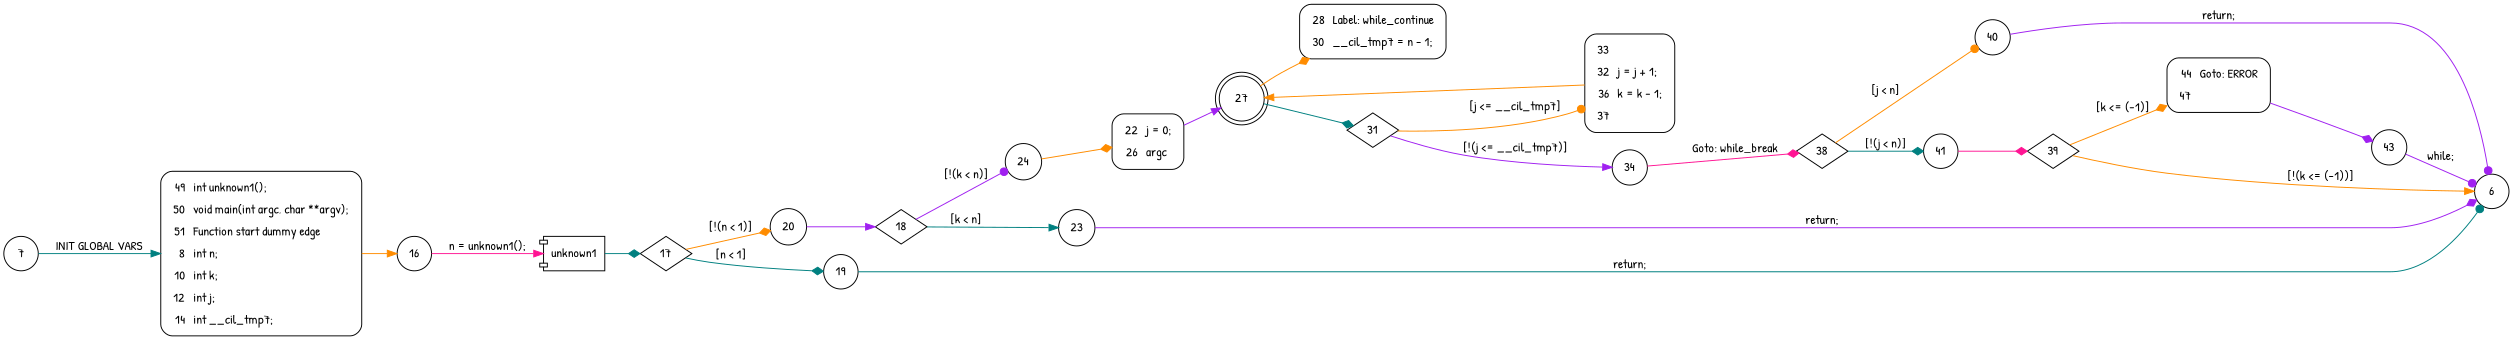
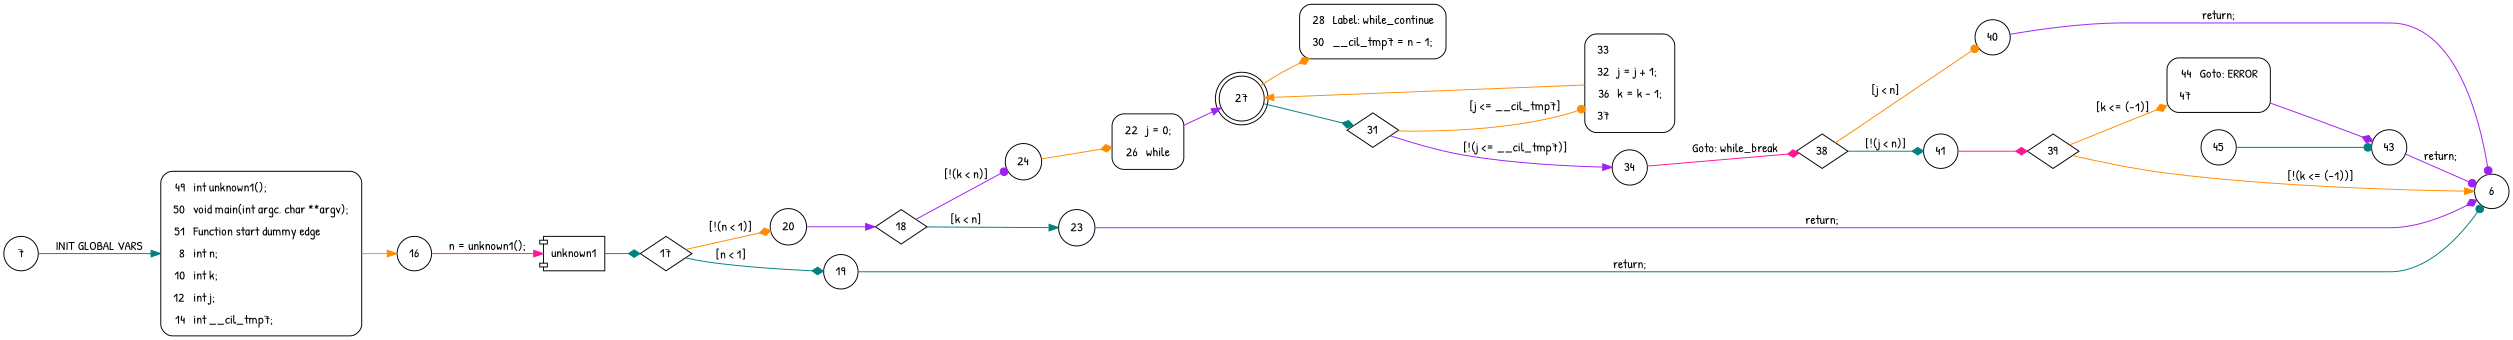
none -> (2219, 147)
(1157, 152) -> (1158, 152)
(2441, 156) -> (2441, 156)
